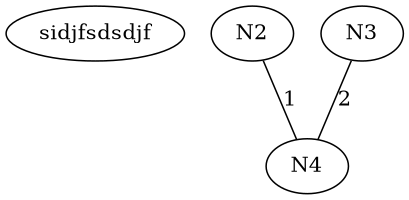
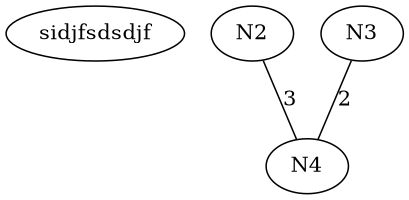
(291, 100) -> (291, 100)
